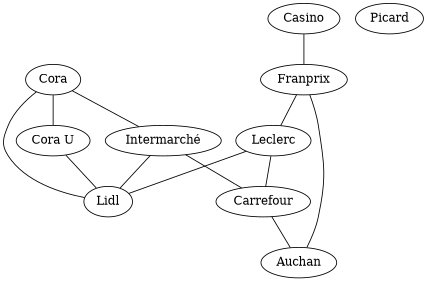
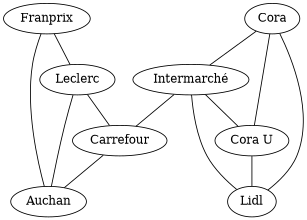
(304, 19) -> none
(389, 19) -> none
none -> (222, 110)
(187, 172) -> (61, 140)
